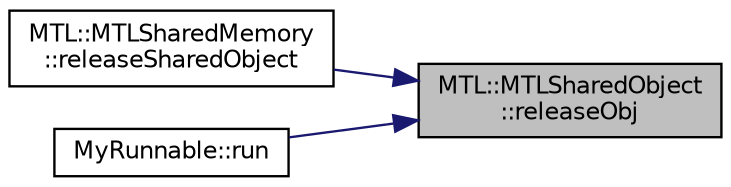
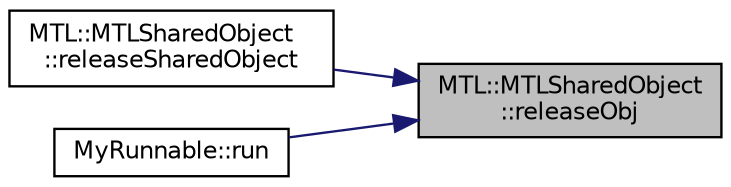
(171, 48) -> (171, 48)
